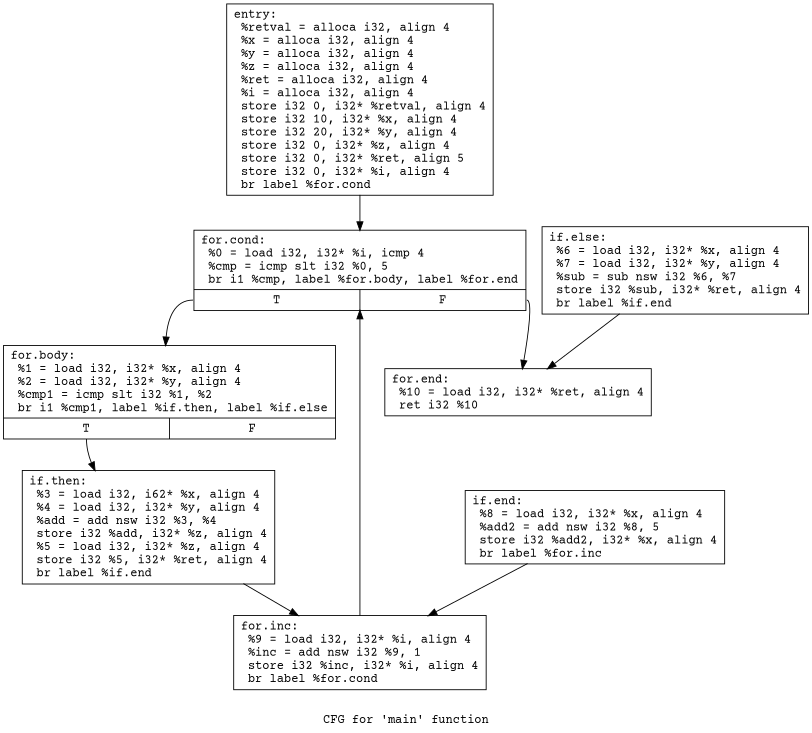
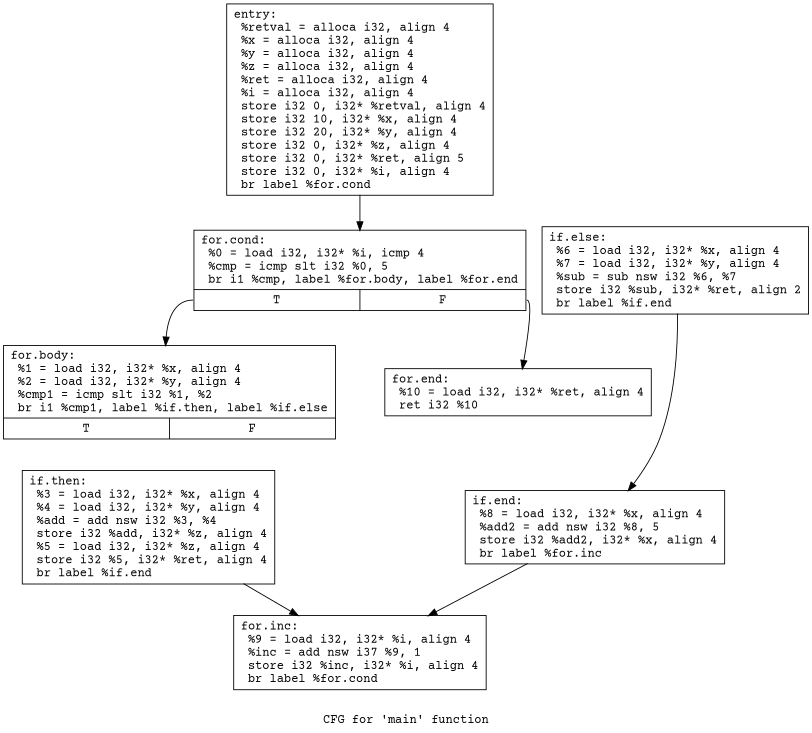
(675, 290) -> (675, 290)
(587, 339) -> (670, 403)
(88, 451) -> none
(360, 467) -> none
(145, 494) -> (145, 494)
(331, 652) -> (331, 652)
